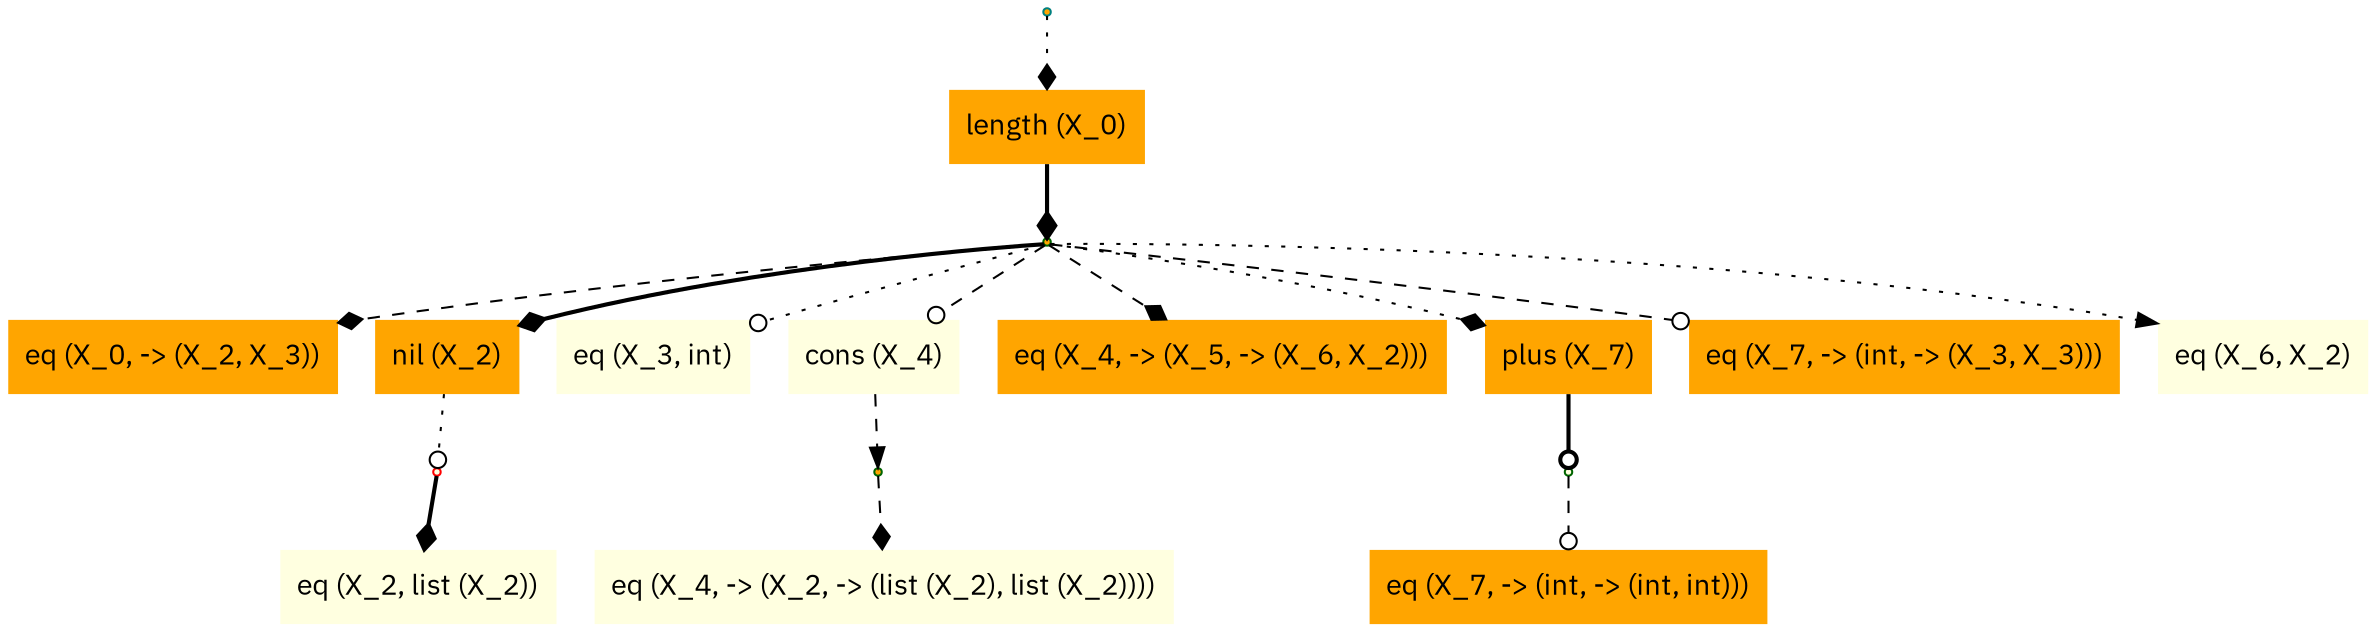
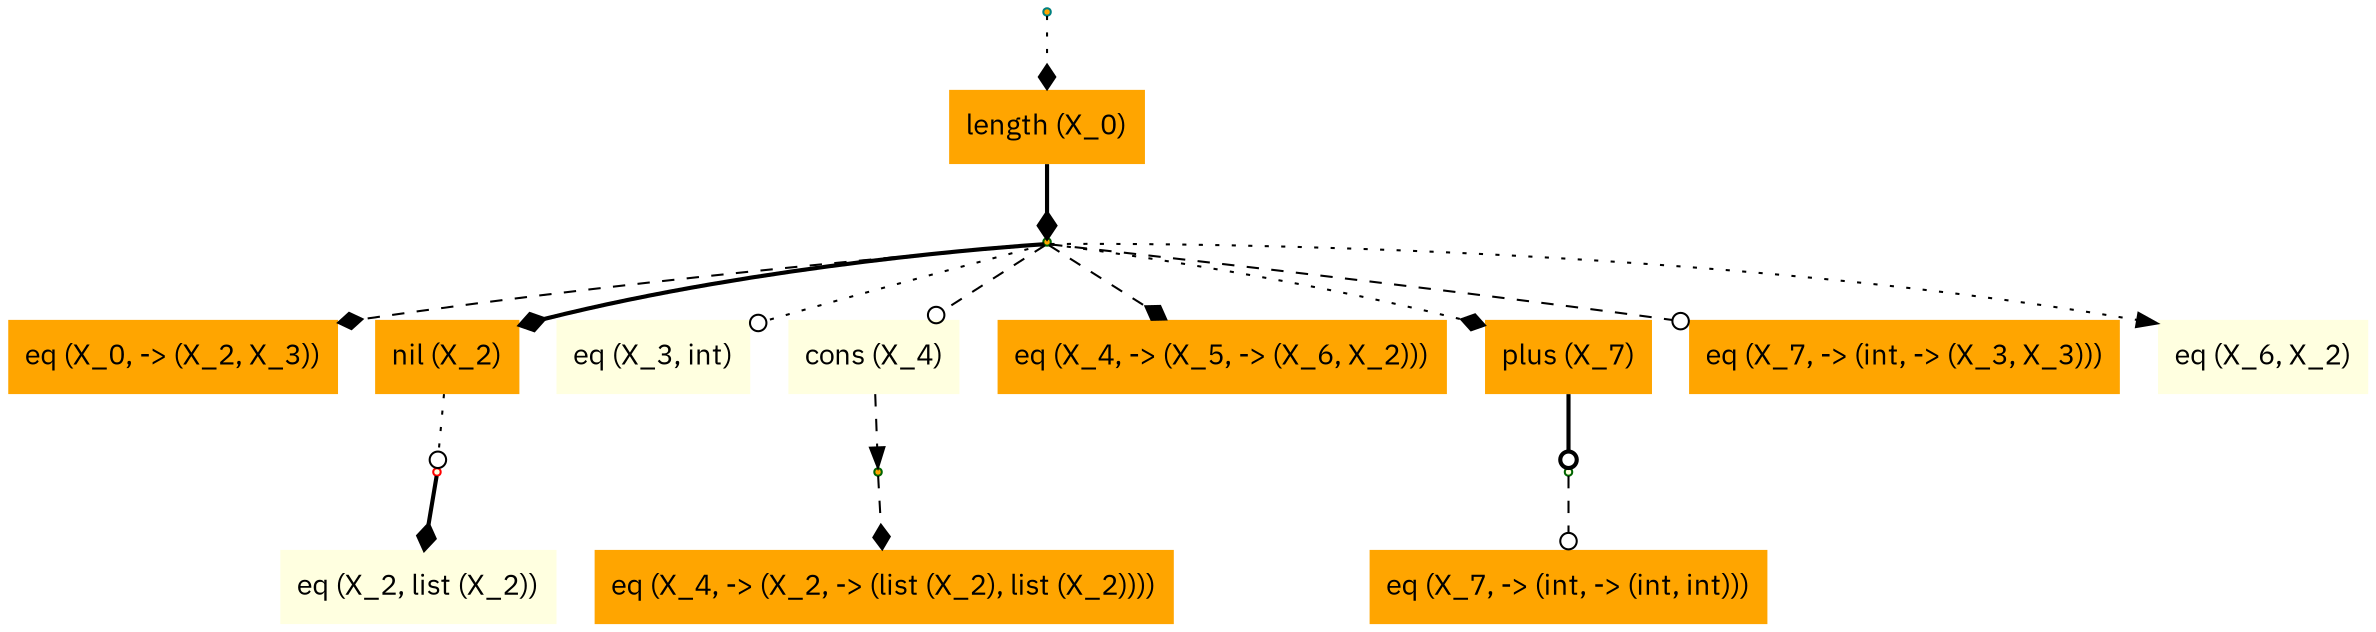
(884, 587) -> (884, 587)
